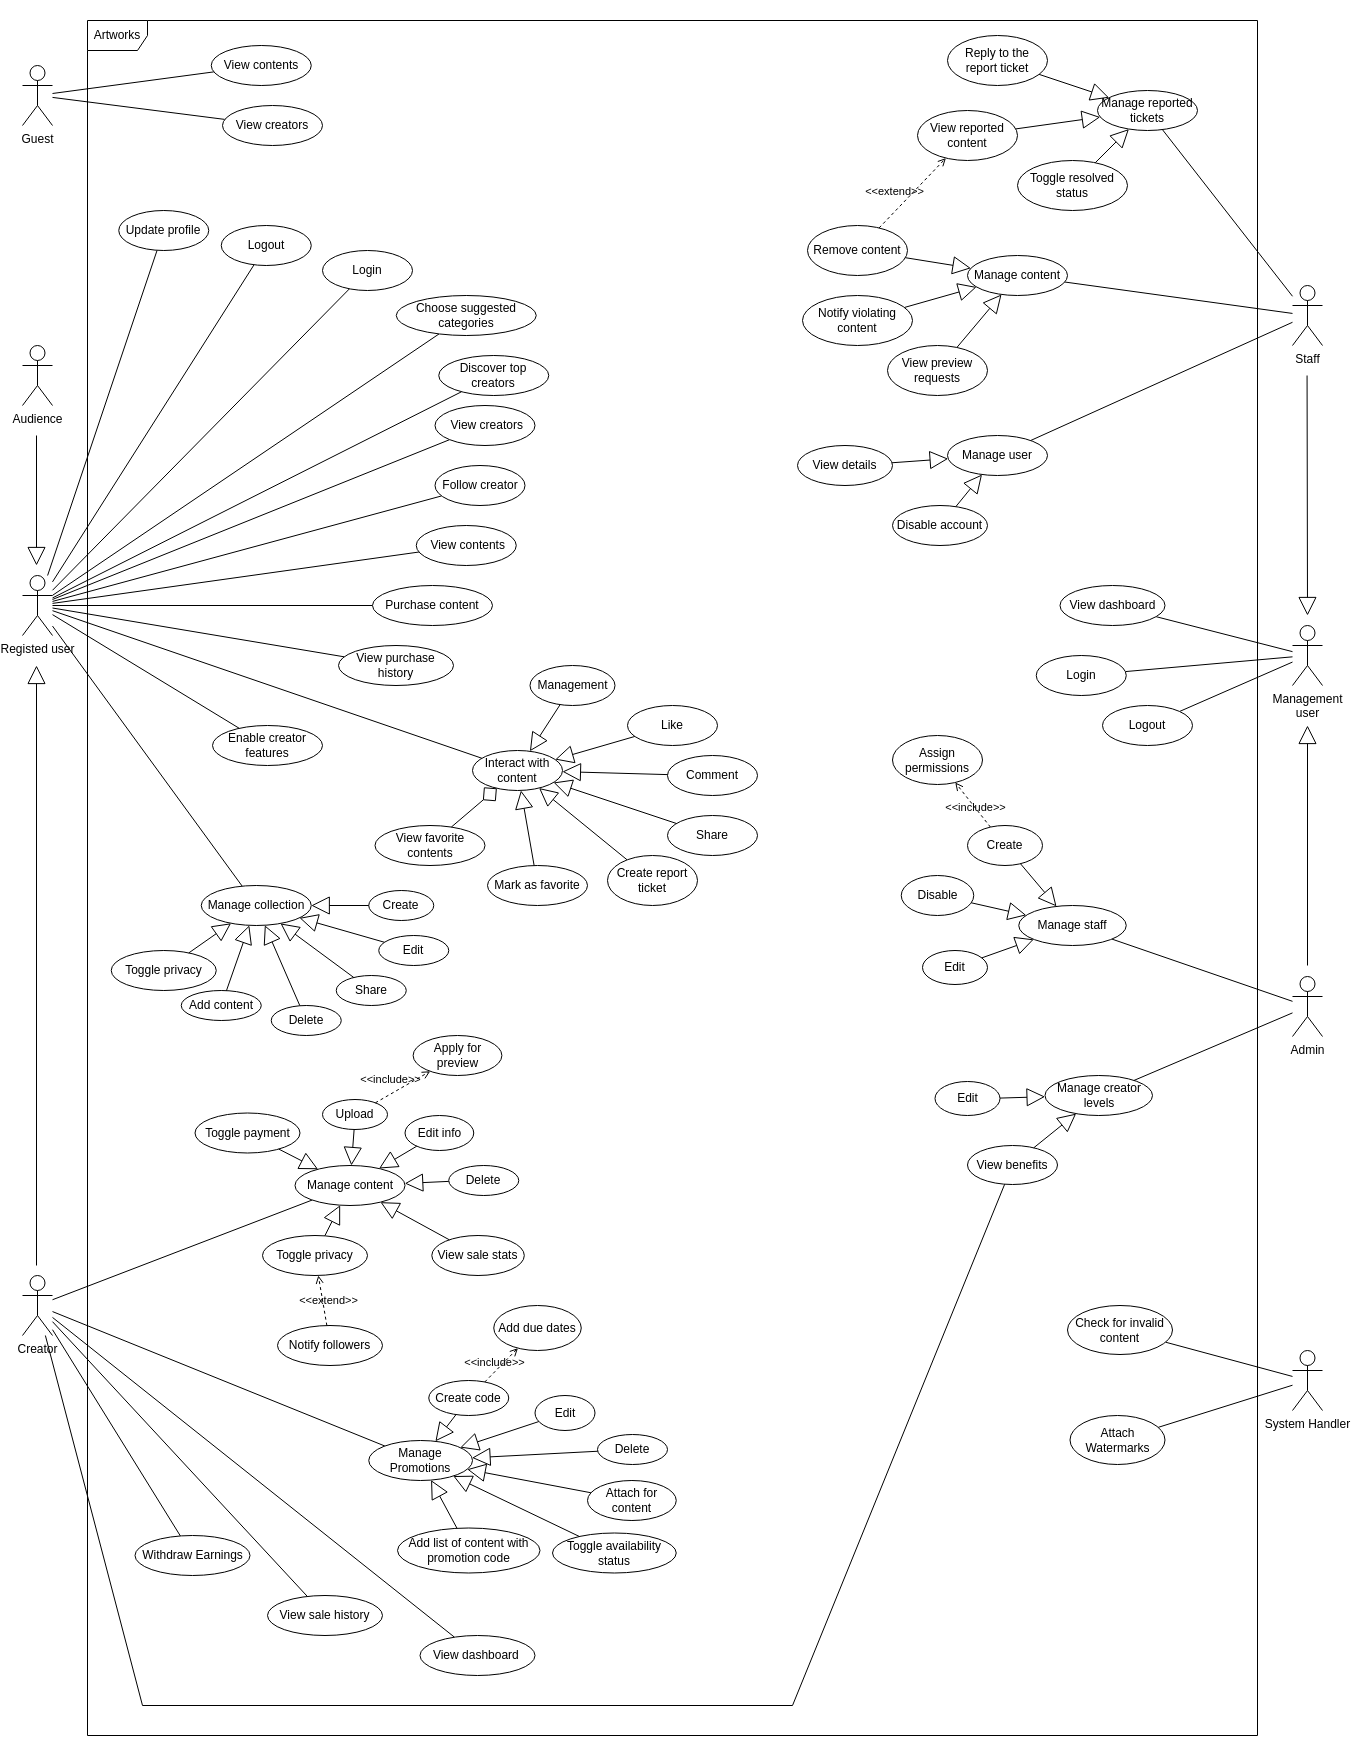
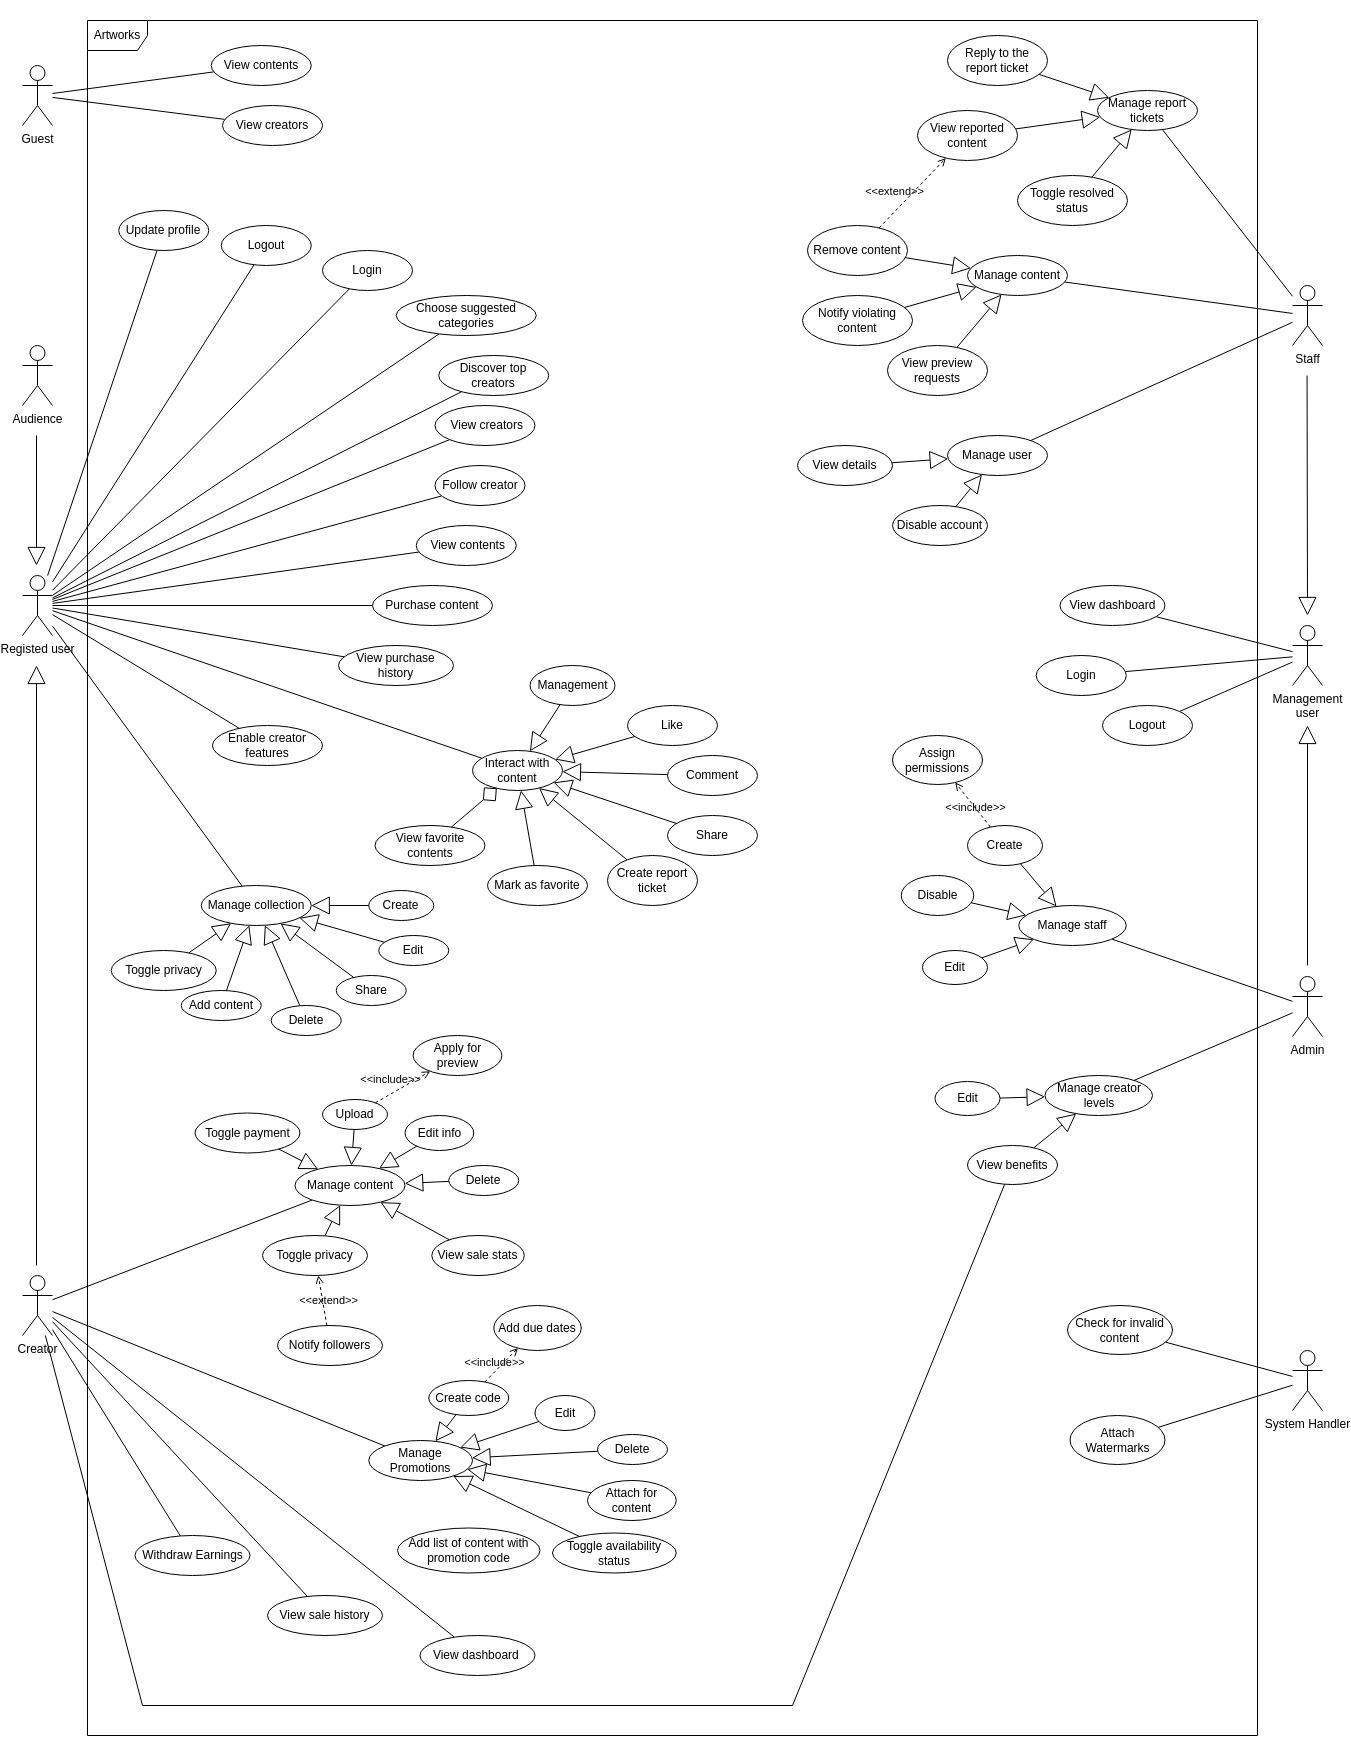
(1148, 111) -> (1148, 111)
(1073, 186) -> (1073, 201)
(448, 1512) -> none
